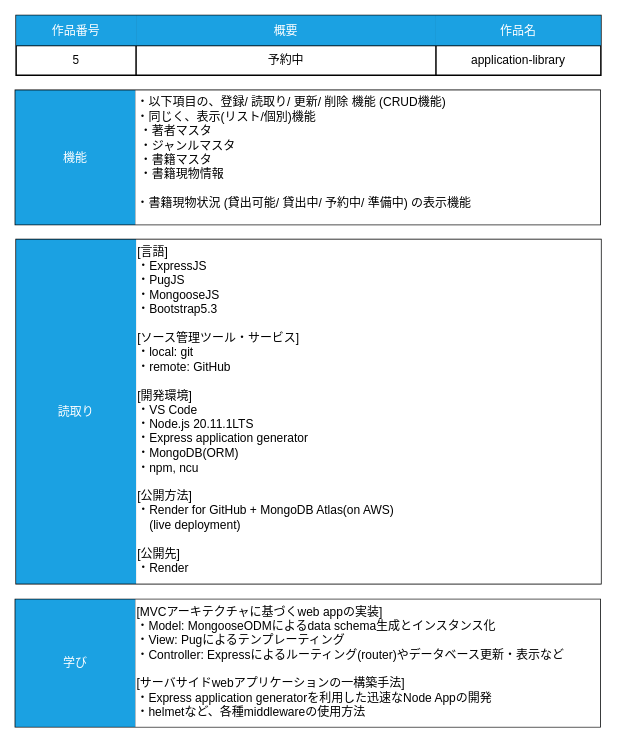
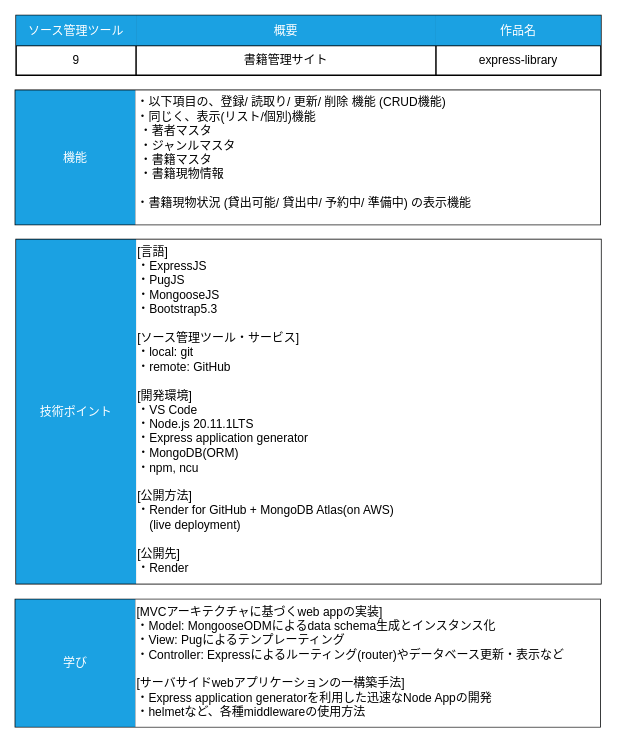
(76, 30) -> (76, 30)
(76, 60) -> (76, 60)
(286, 60) -> (286, 60)
(519, 60) -> (519, 60)
(76, 412) -> (76, 412)
